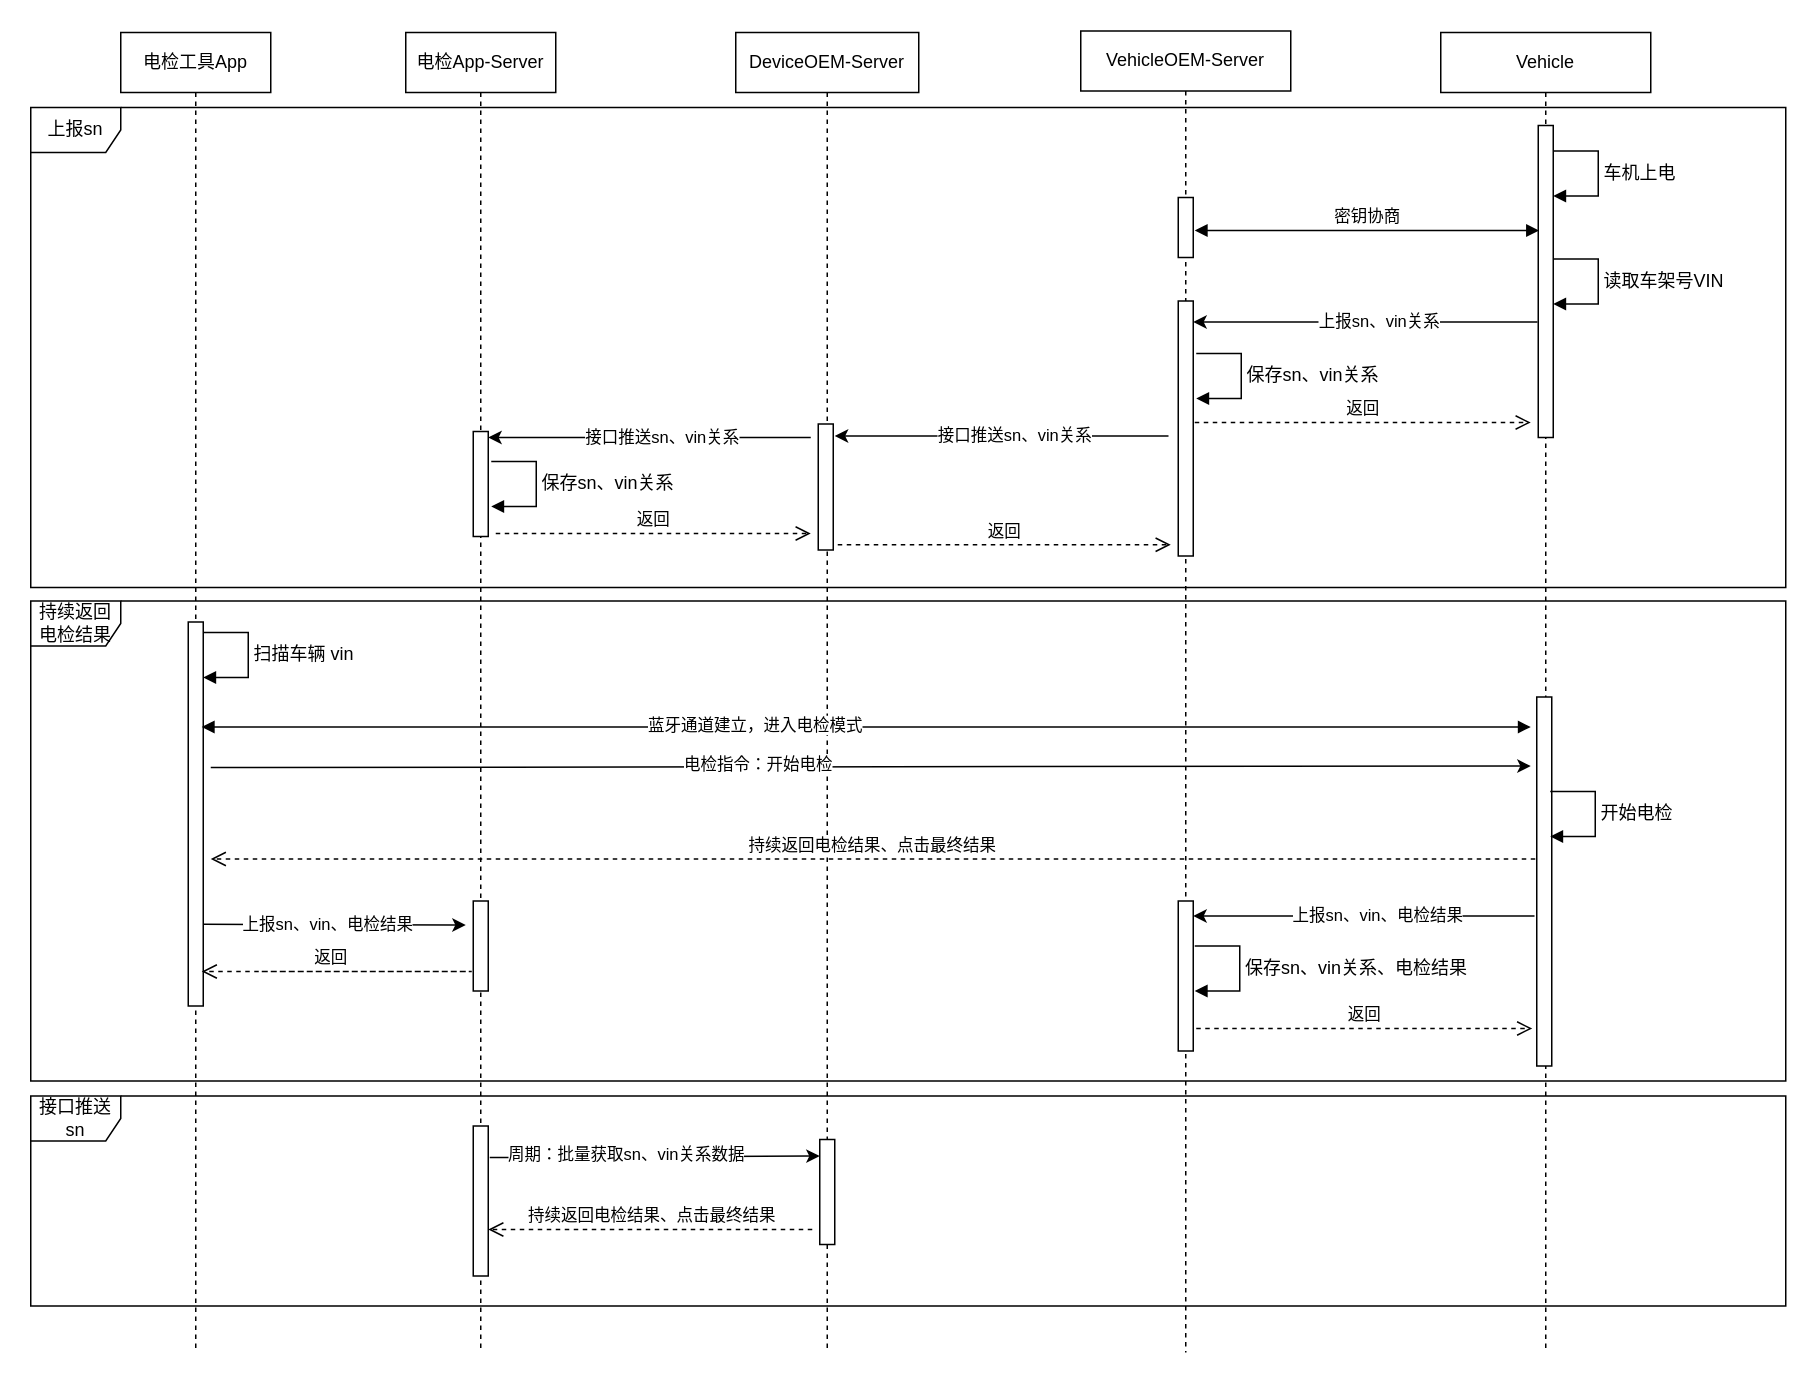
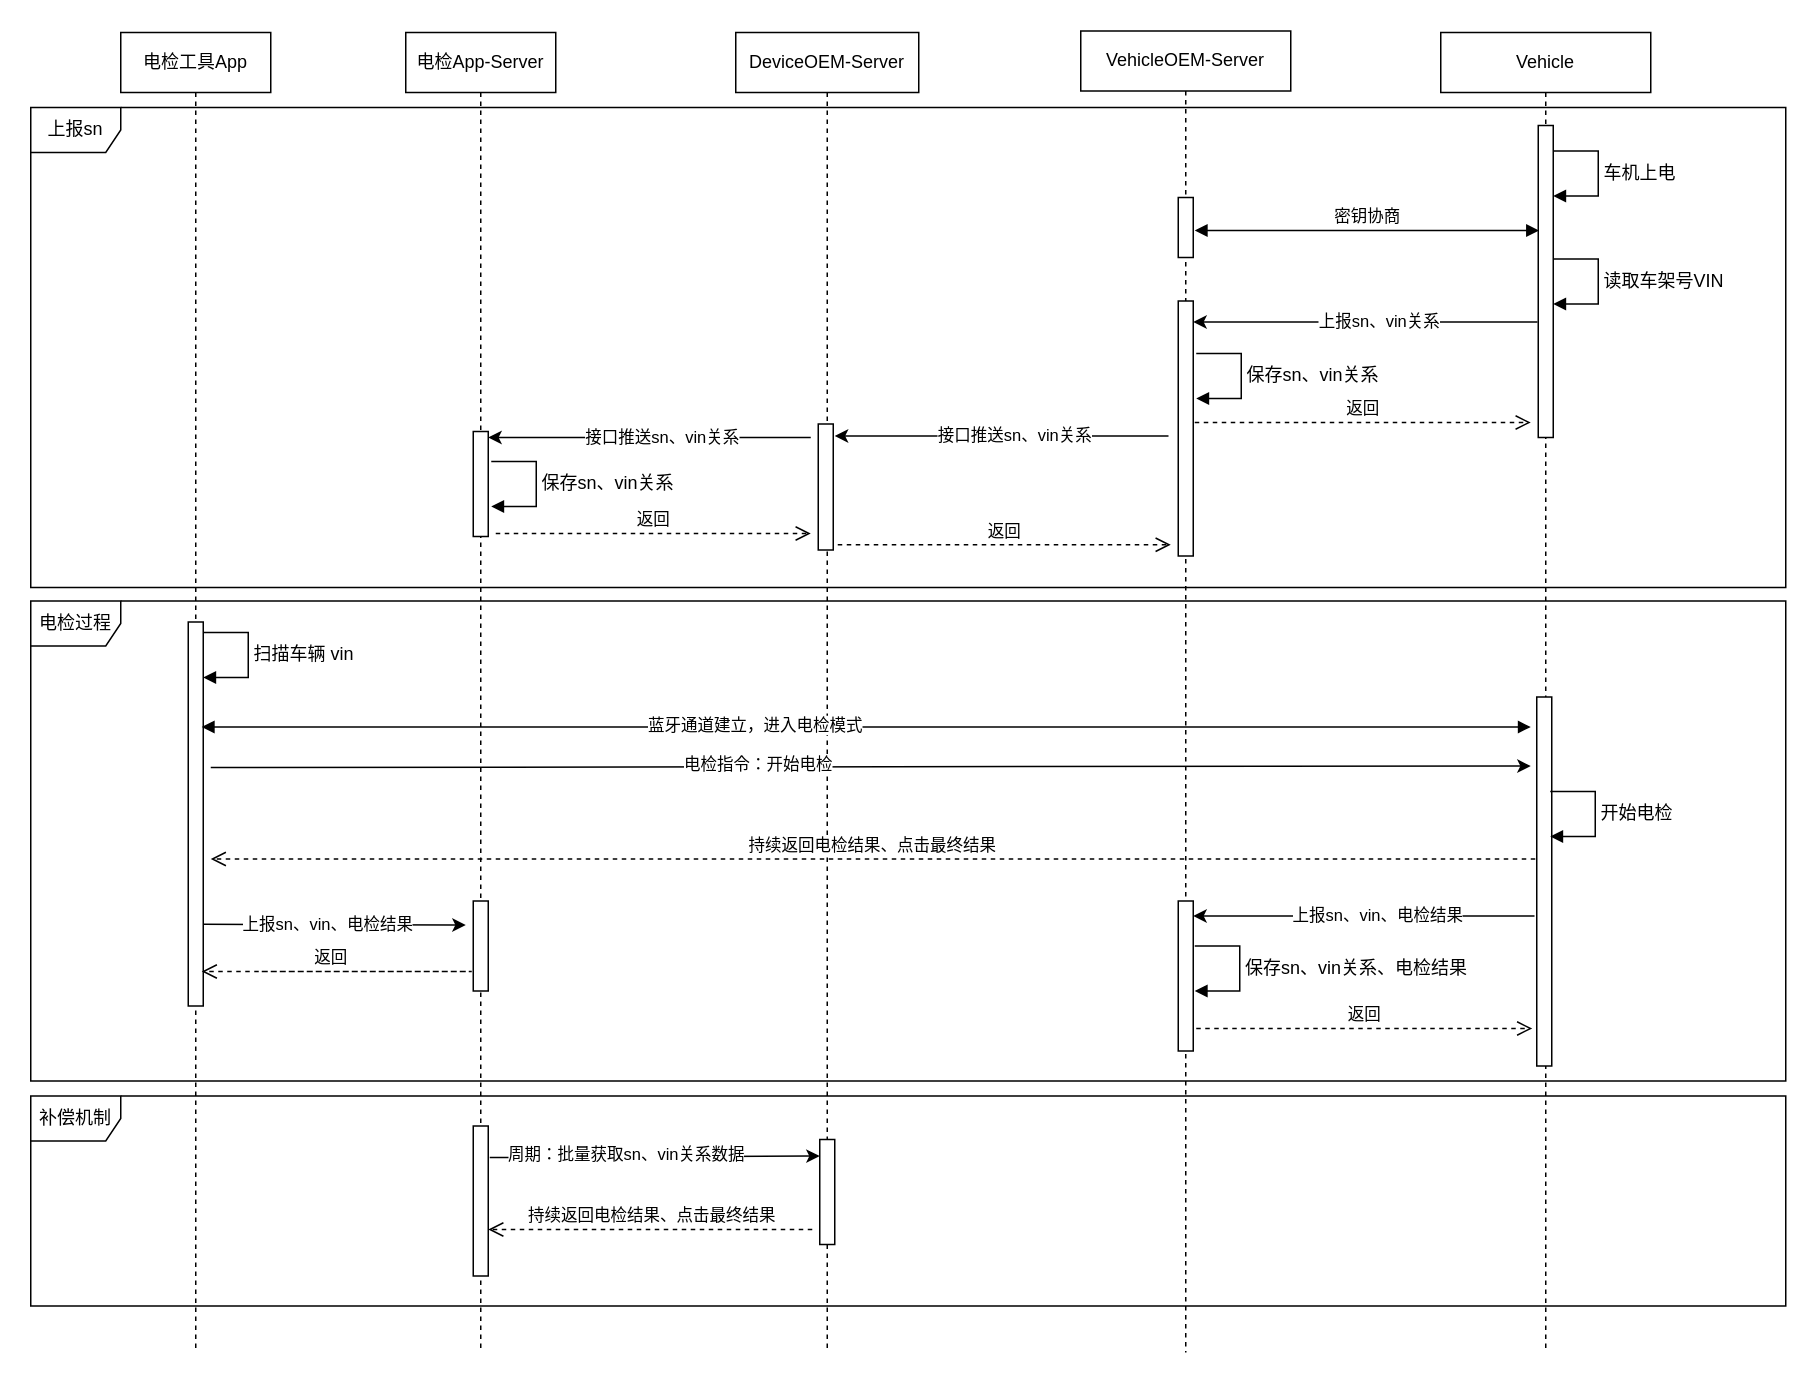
(76, 623) -> (76, 623)
(76, 1118) -> (76, 1118)
